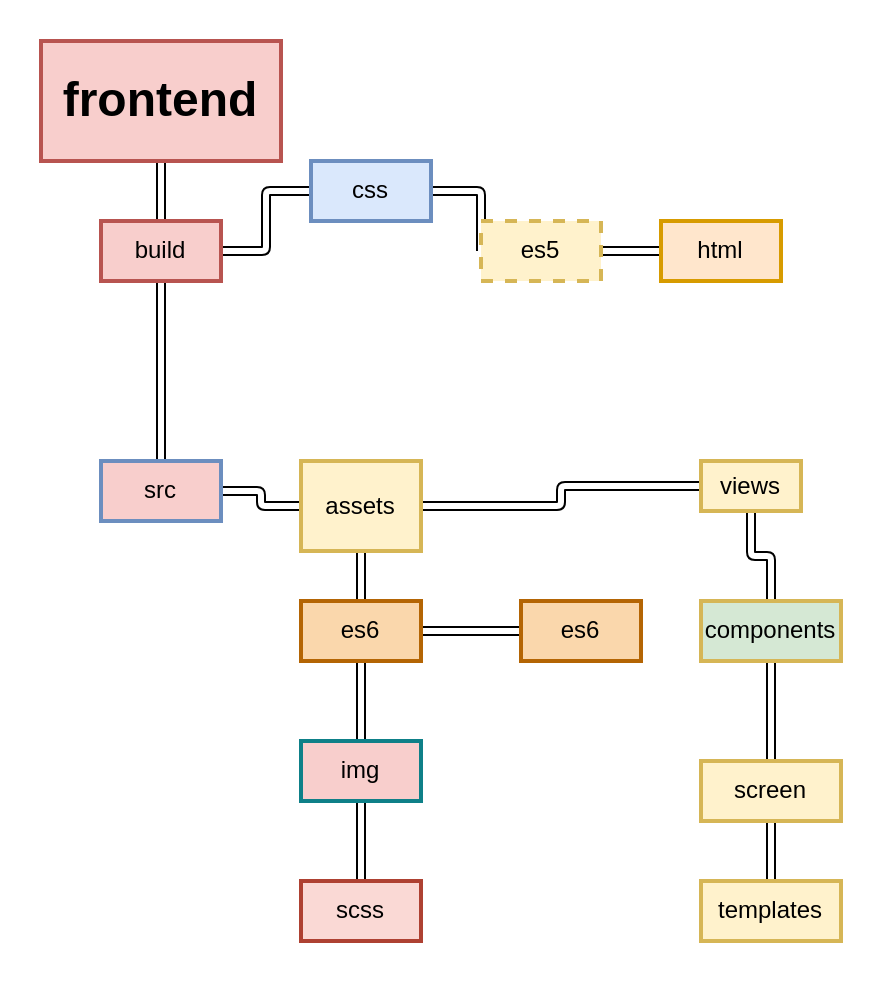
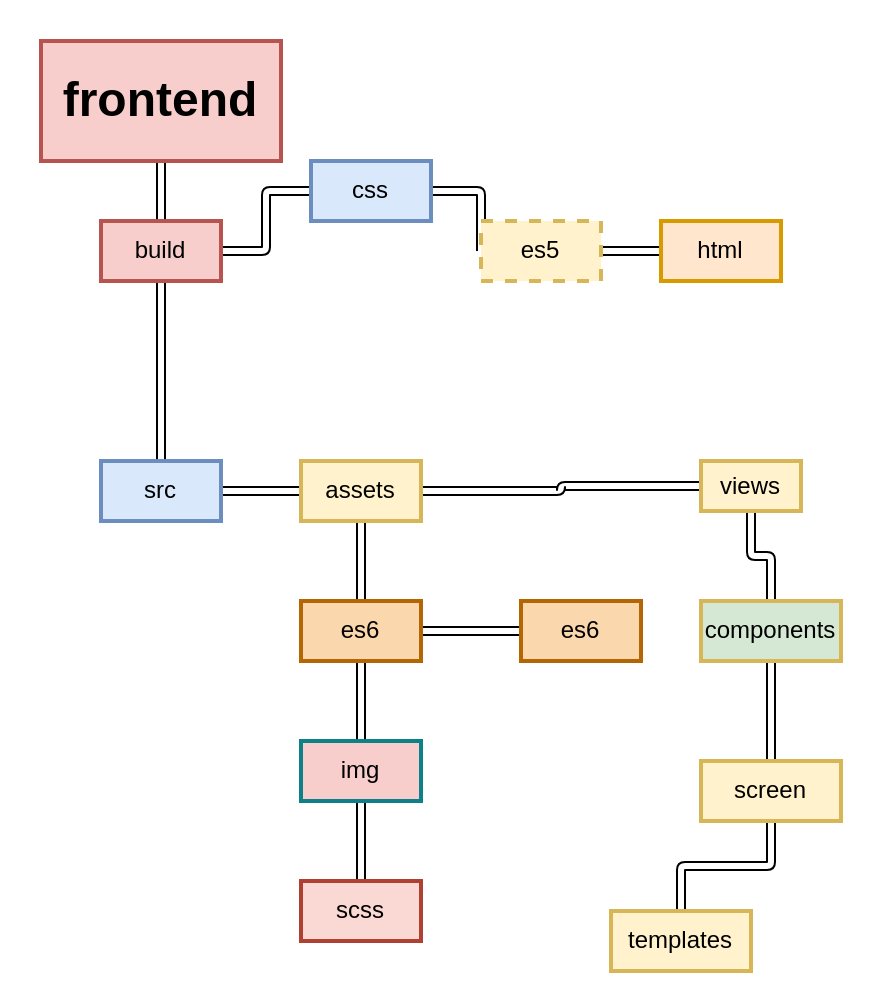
(161, 491) -> (161, 491)
(361, 506) -> (361, 491)
(771, 911) -> (681, 941)
